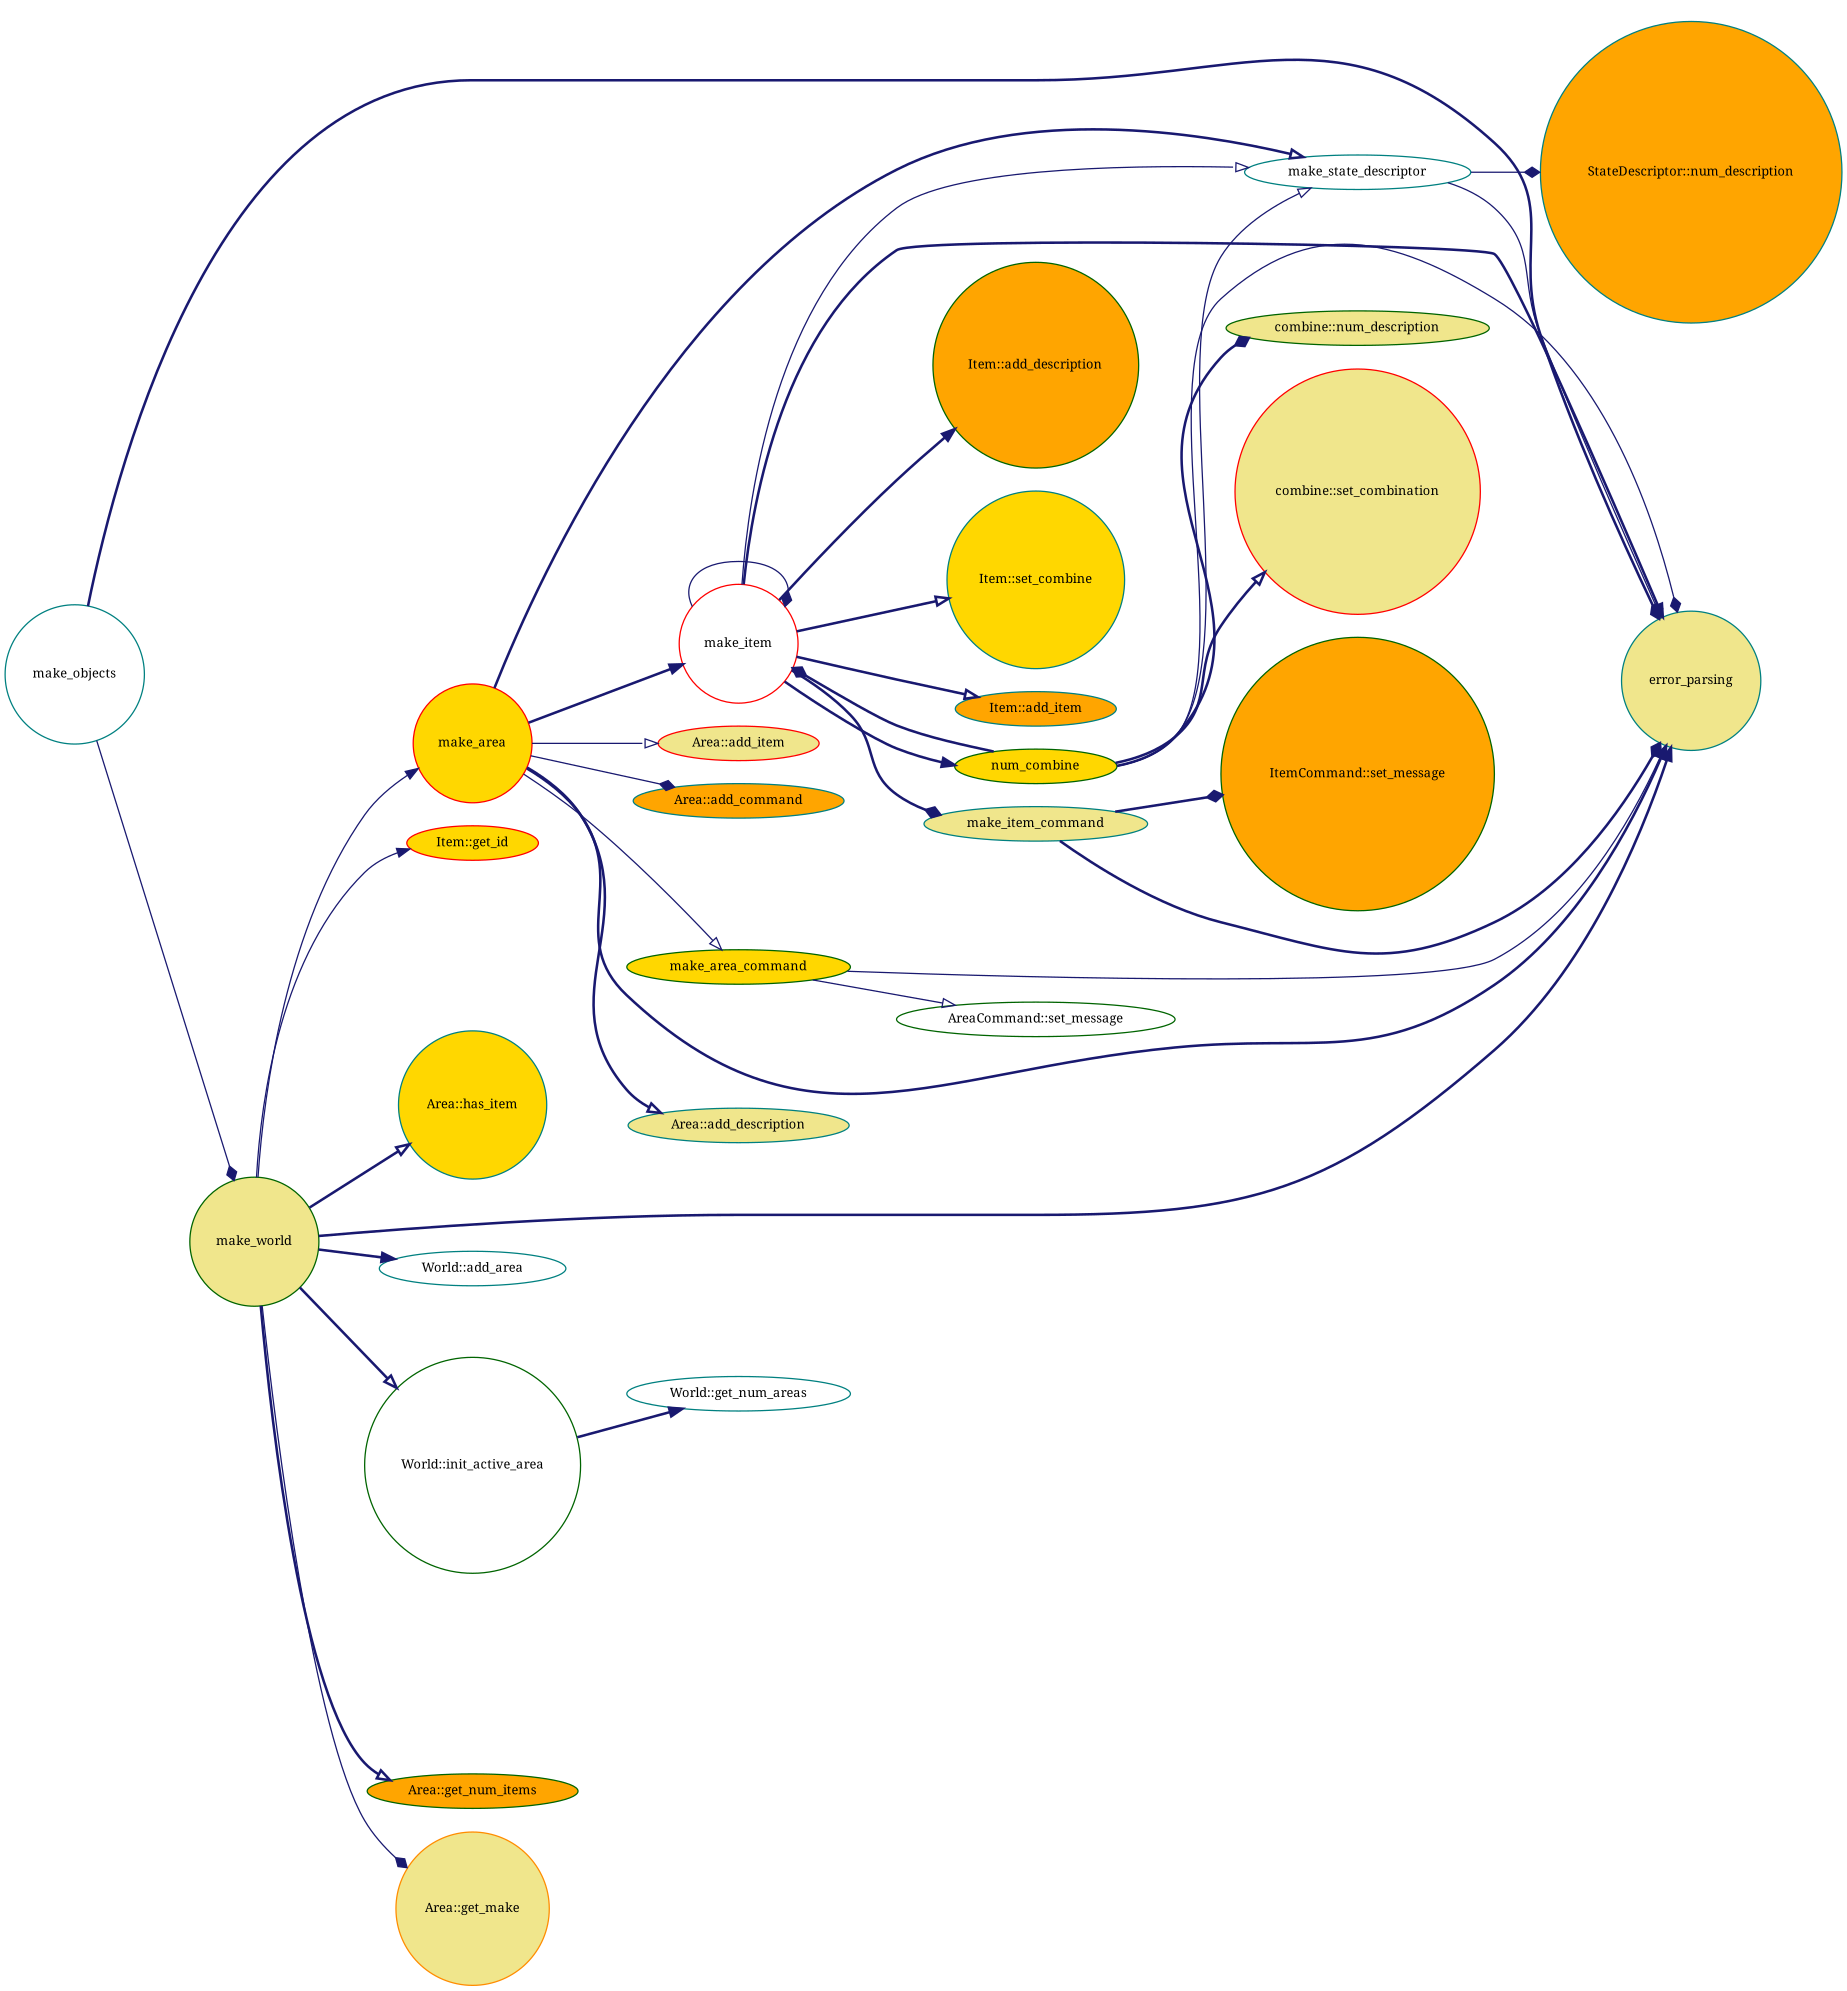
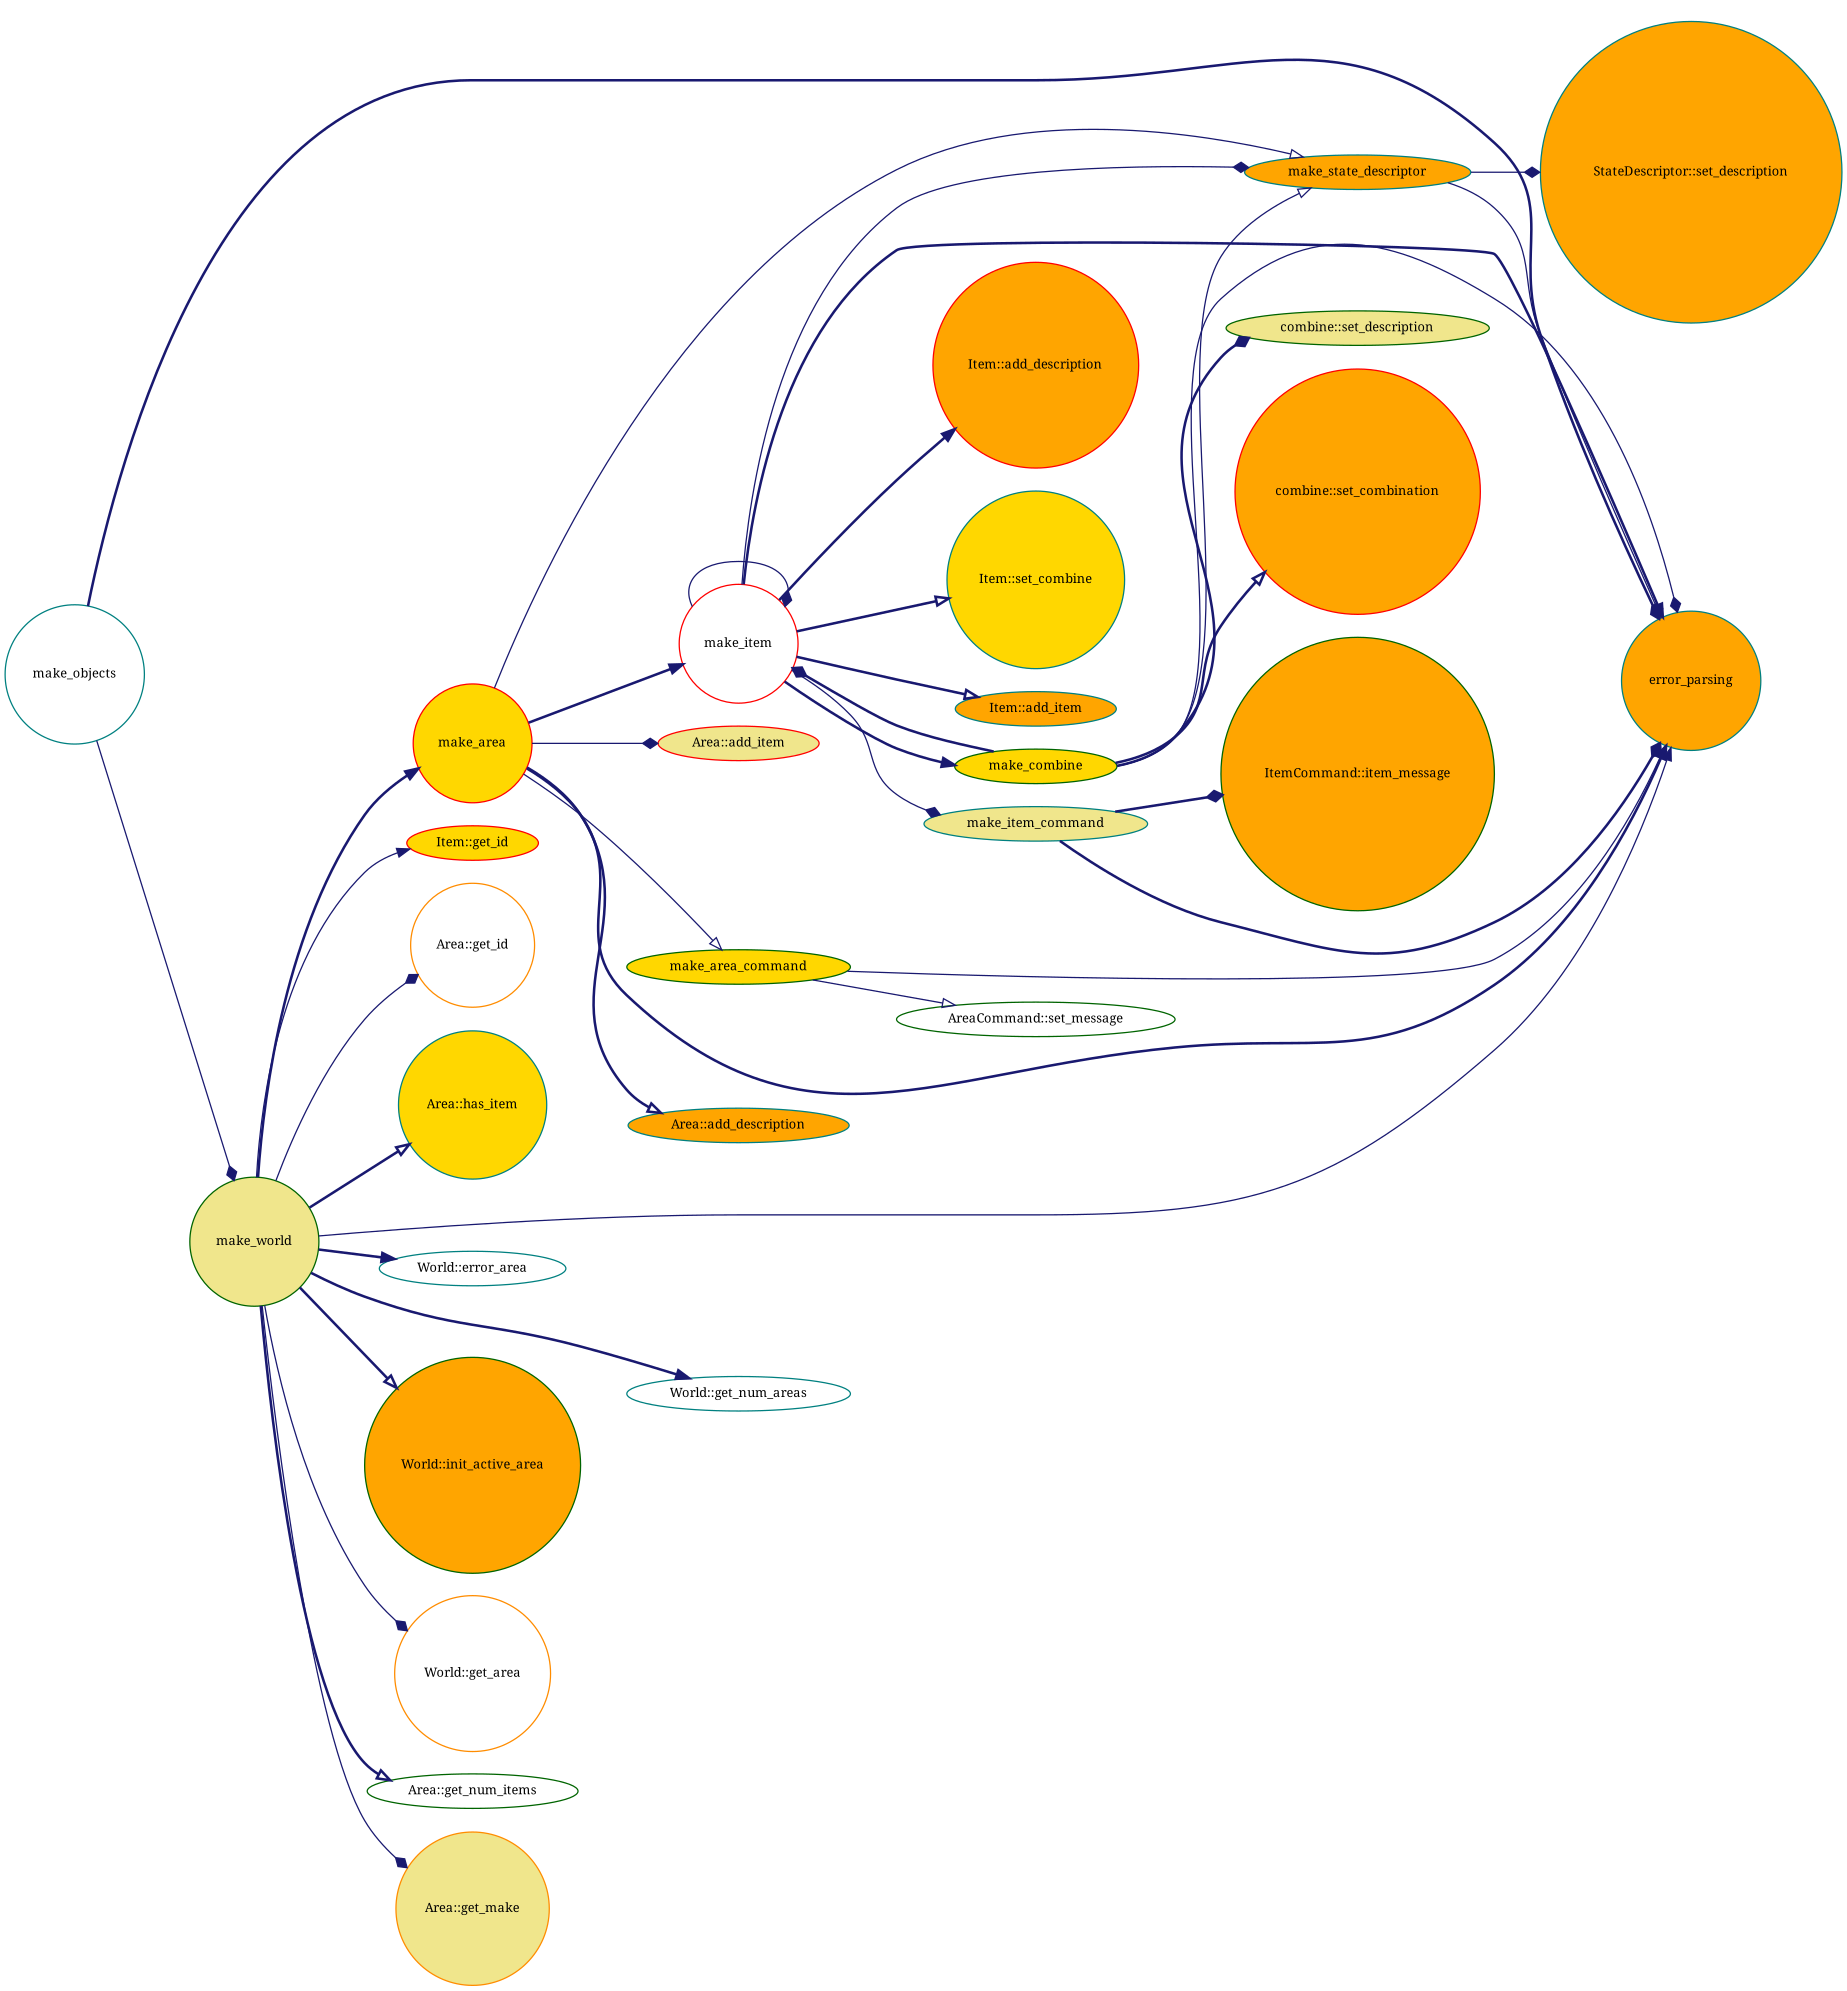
(1358, 172) -> (1358, 172)
(1691, 172) -> (1691, 172)
(869, 234) -> (869, 234)
(787, 246) -> (787, 246)
(1358, 328) -> (1358, 328)
(1036, 365) -> (1036, 365)
(1358, 492) -> (1358, 492)
(1691, 681) -> (1691, 681)
(587, 743) -> (587, 743)
(868, 746) -> (868, 746)
(1036, 766) -> (1036, 766)
(1358, 774) -> (1358, 774)
(739, 801) -> none
none -> (473, 945)
(296, 961) -> (296, 961)
(739, 1125) -> (739, 1125)
(1099, 1214) -> (1099, 1214)
(473, 1269) -> (473, 1269)
(624, 1425) -> (492, 1328)
(473, 1465) -> (473, 1465)
none -> (473, 1674)
(473, 1791) -> (473, 1791)
